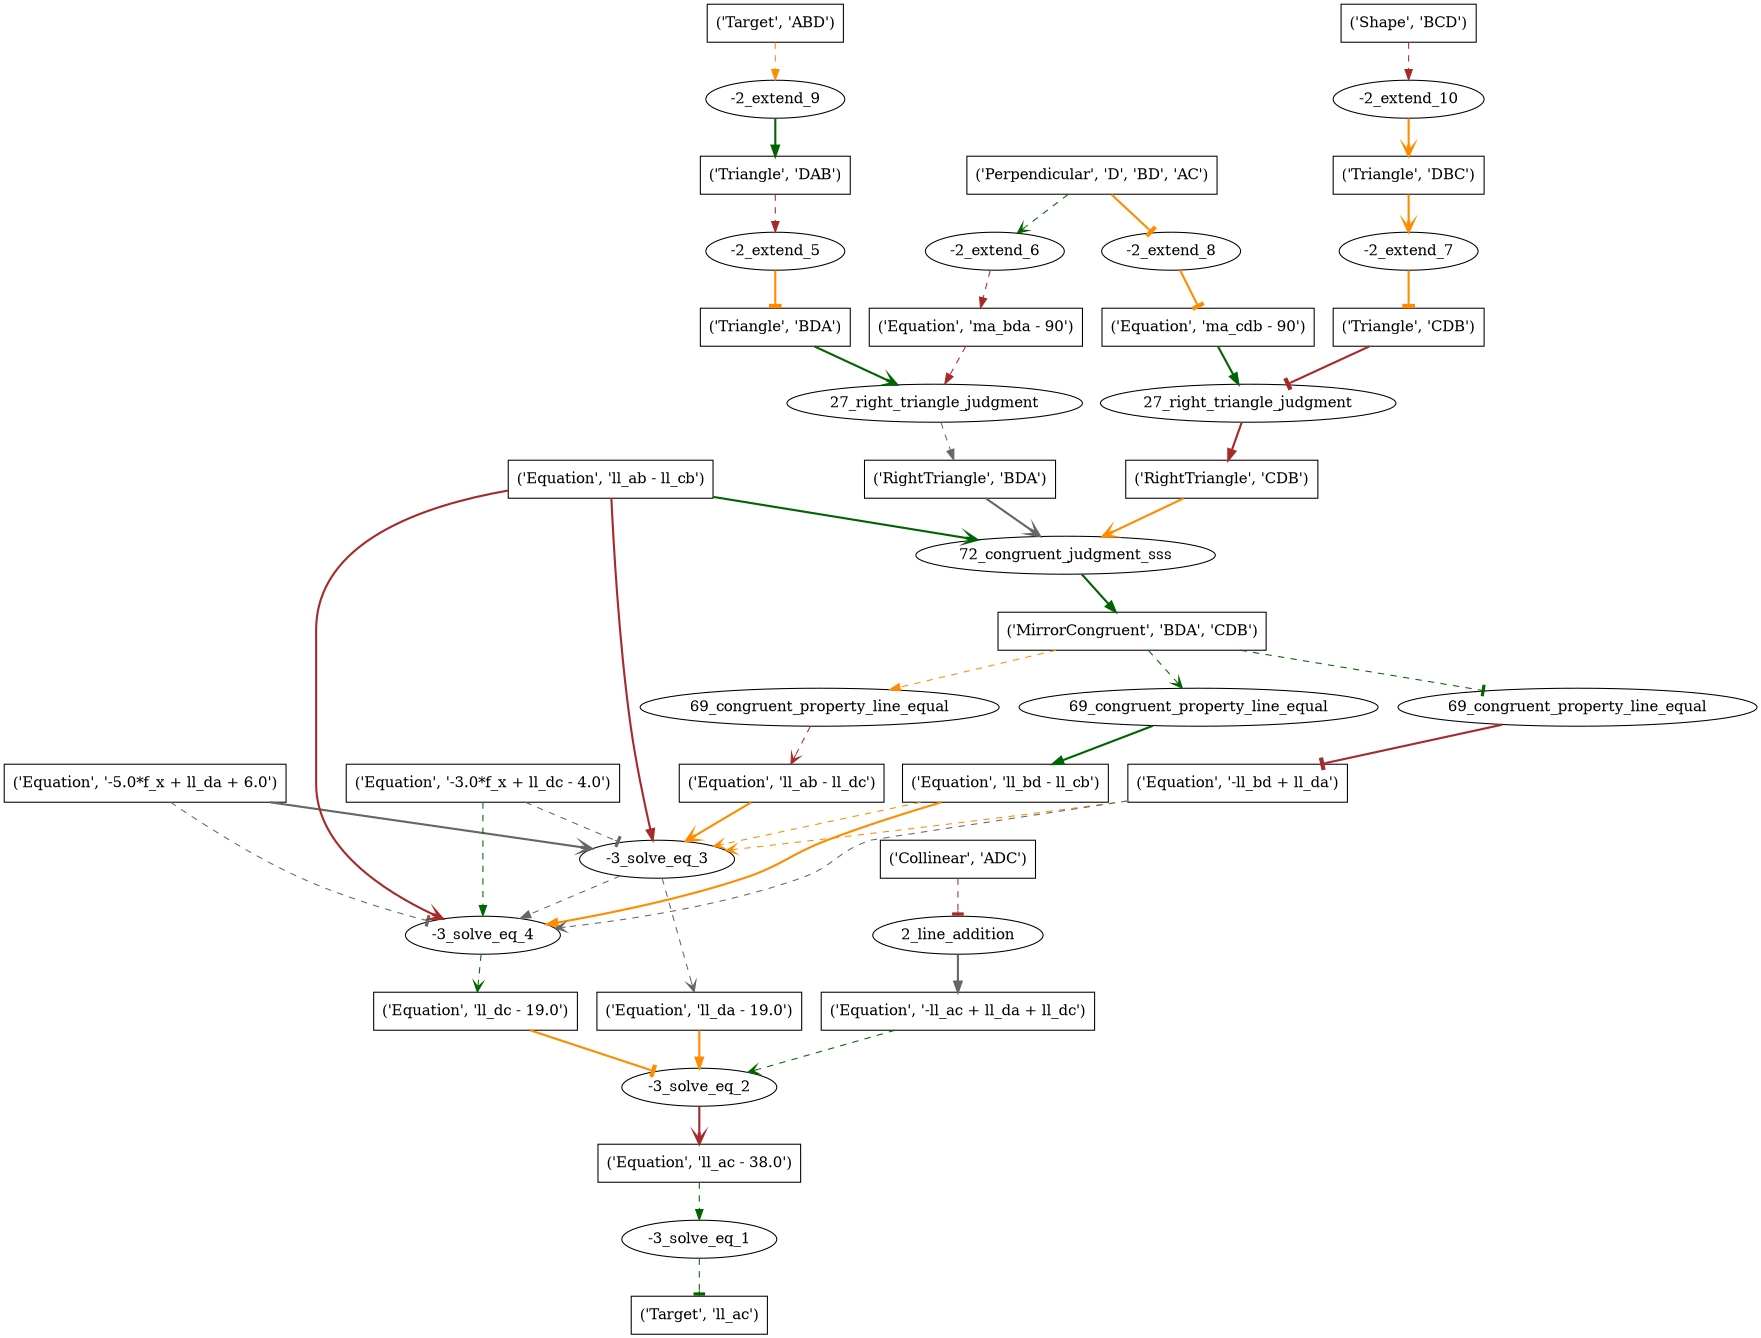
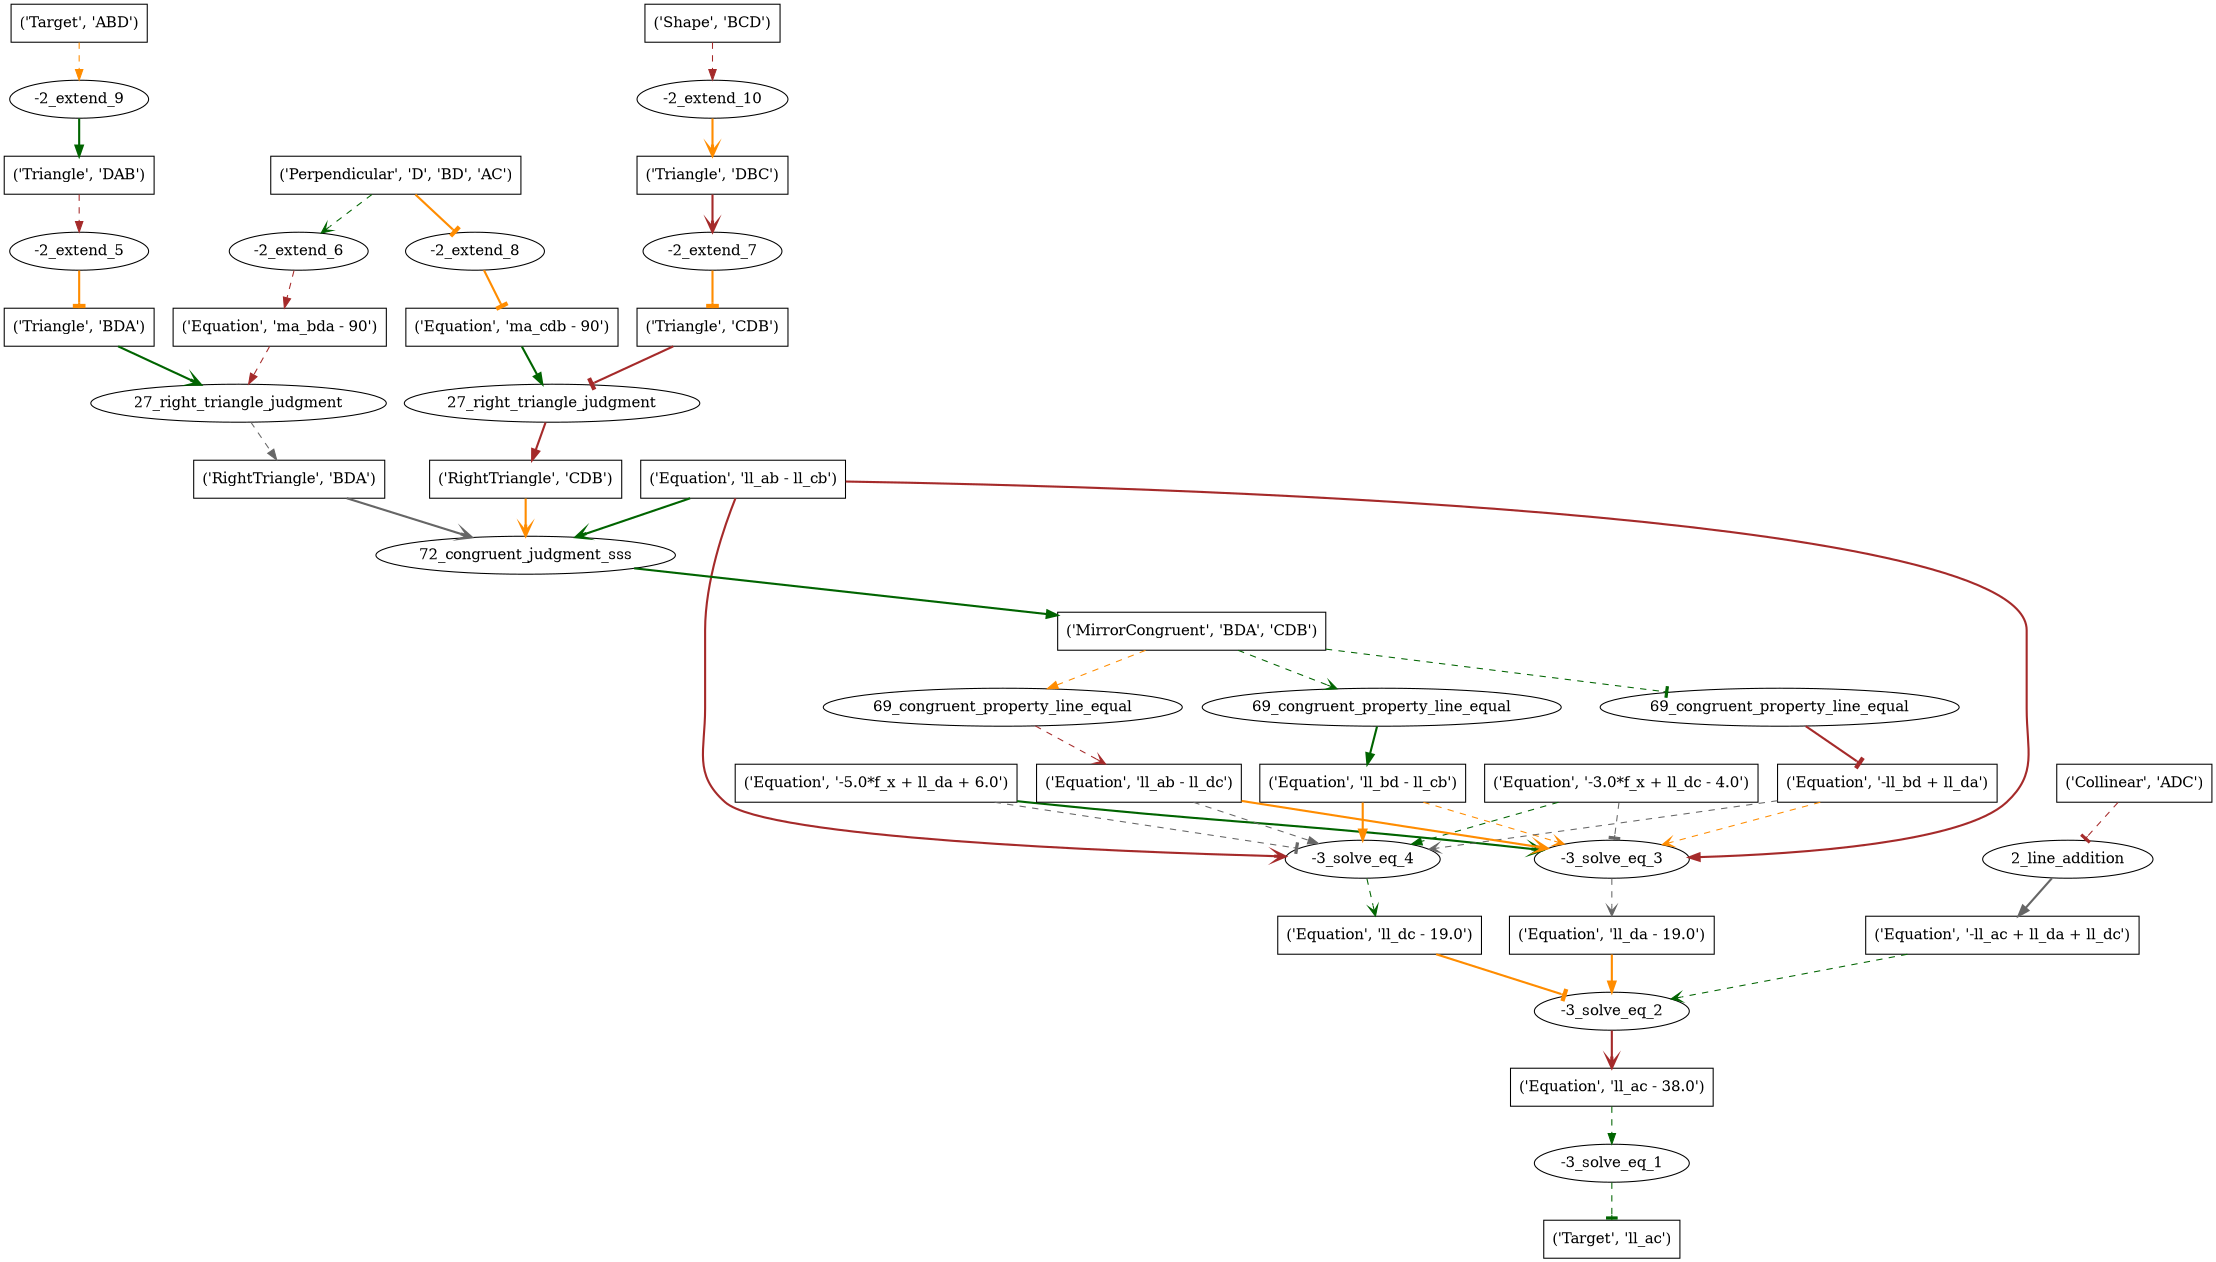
(1409, 208) -> (712, 208)
(426, 825) -> (1288, 826)
(575, 895) -> (1228, 814)
